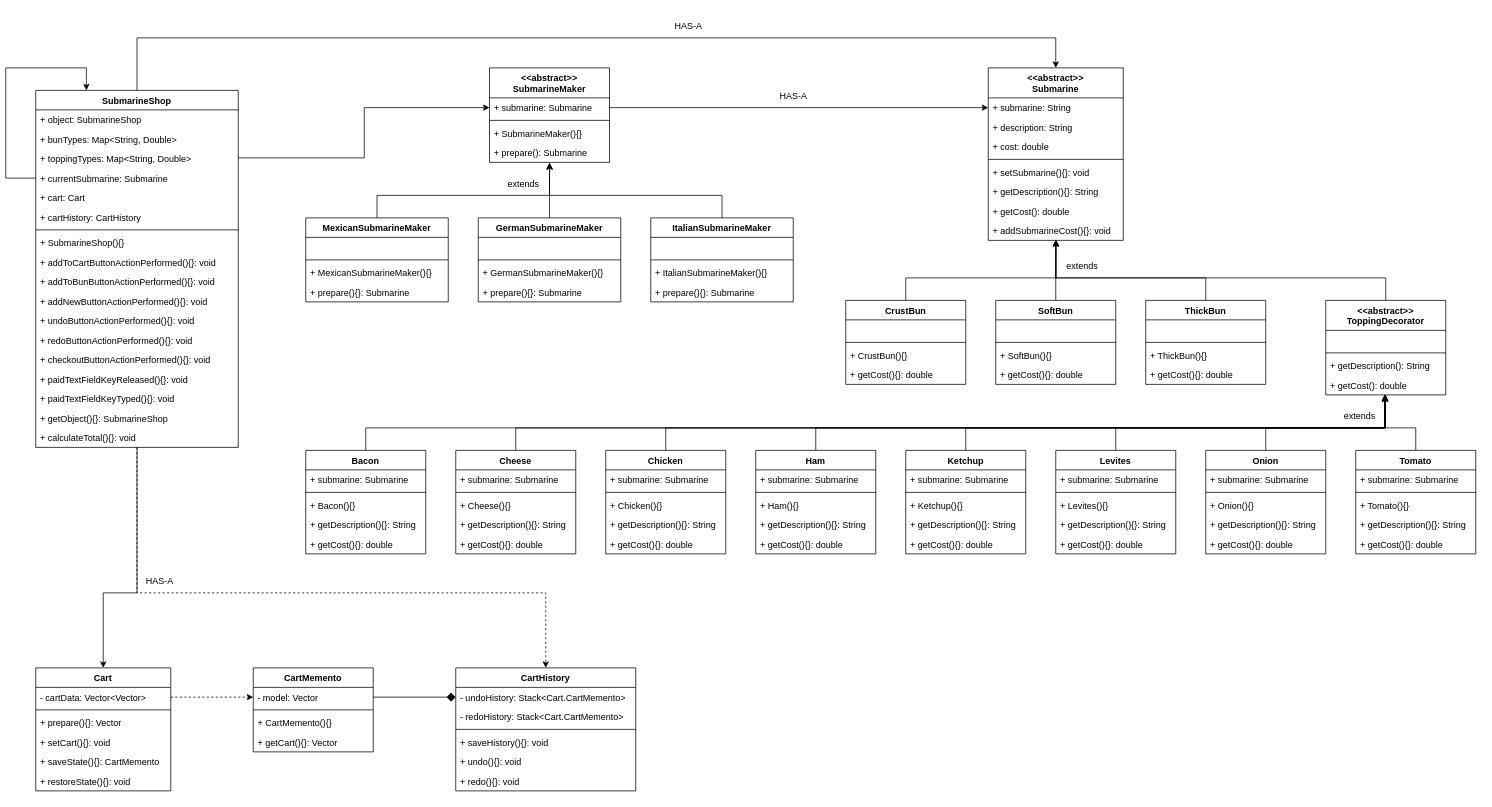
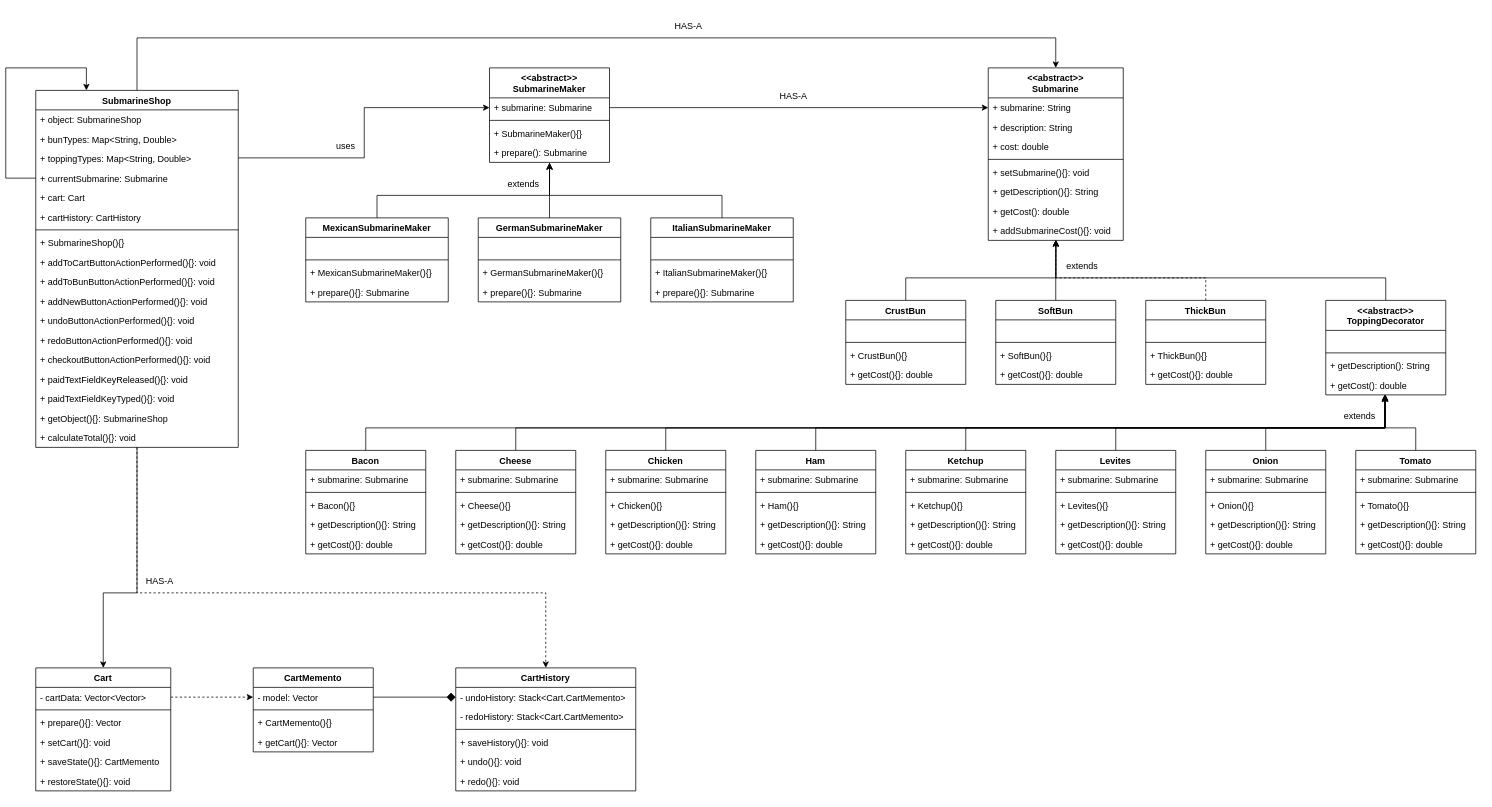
none -> (345, 147)
(1206, 289) -> (1206, 289)
